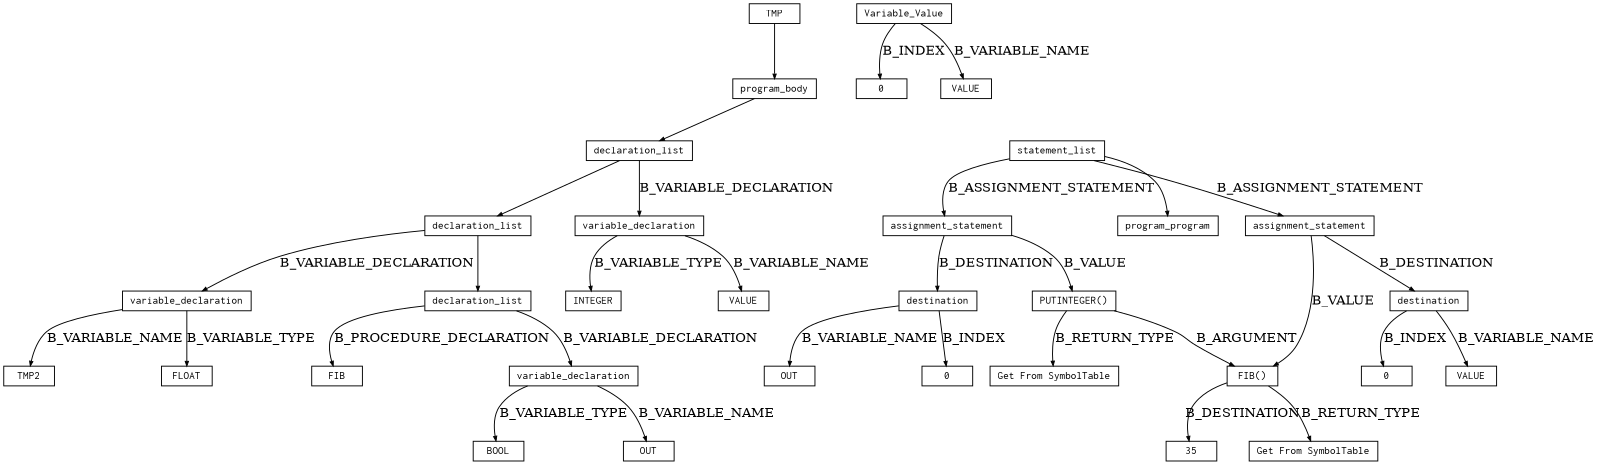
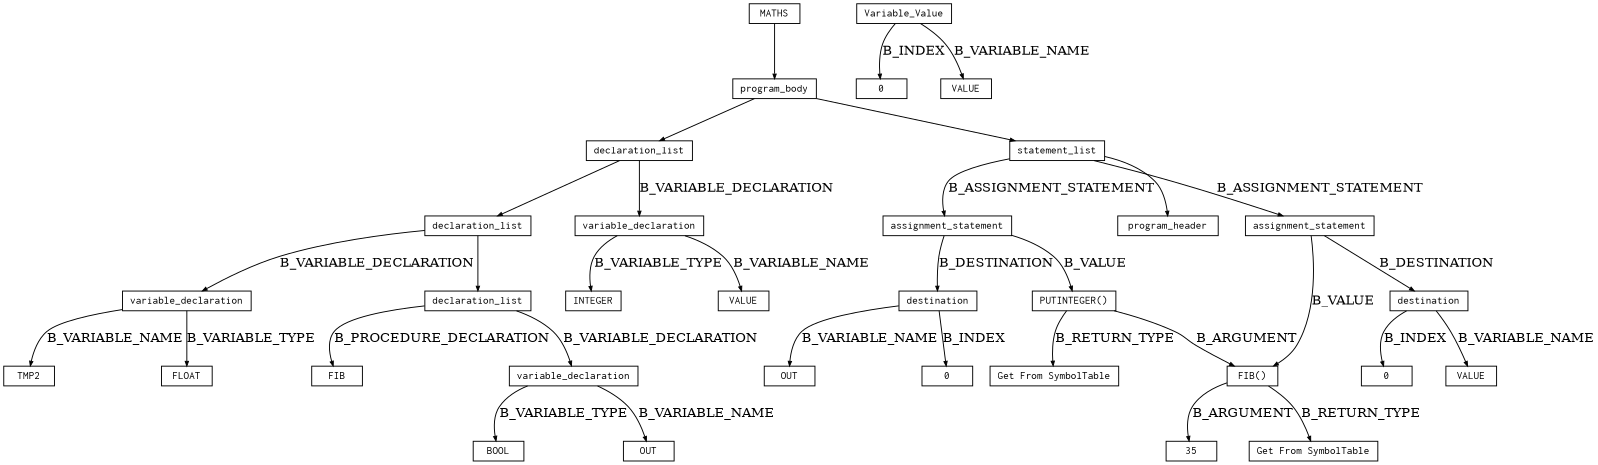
(775, 14) -> (775, 14)
none -> (913, 119)
(1168, 226) -> (1168, 226)
(1243, 414) -> (1243, 414)
